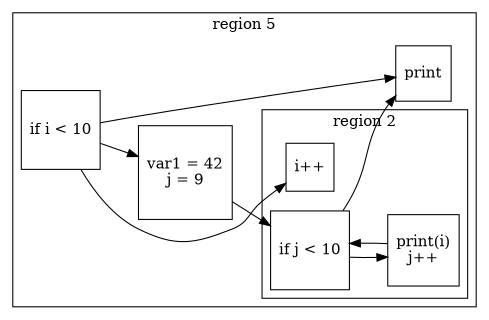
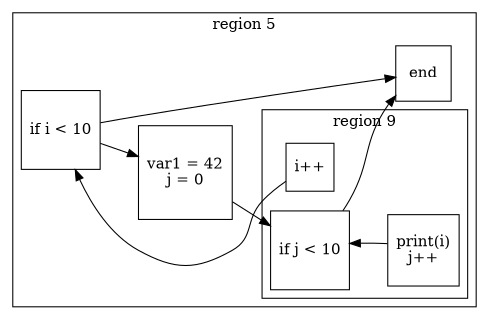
(423, 74) -> (423, 74)
(365, 122) -> (365, 122)
(185, 173) -> (185, 173)
(173, 241) -> (184, 265)
(363, 258) -> none
